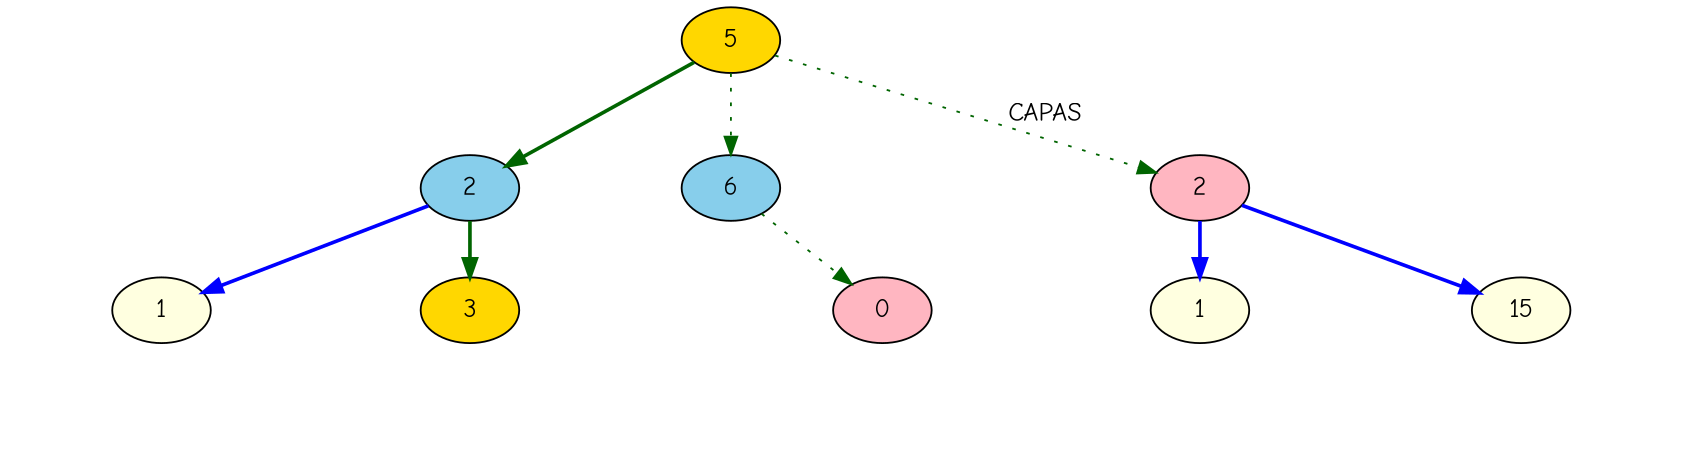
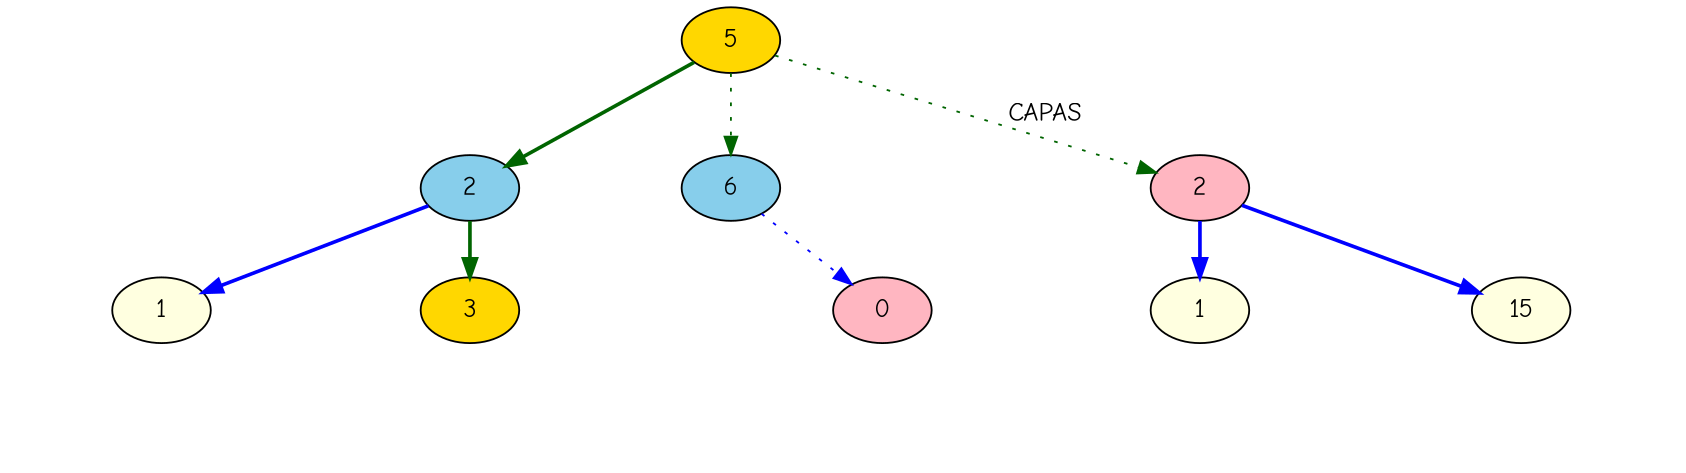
(799, 243) -> (799, 243)
